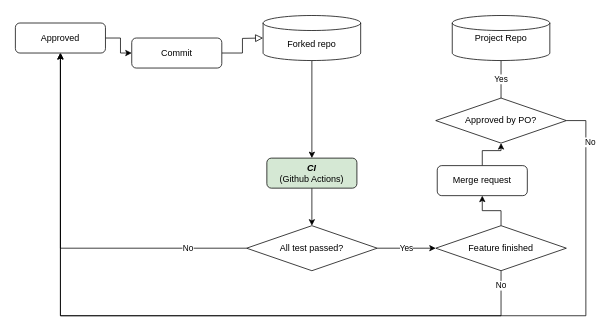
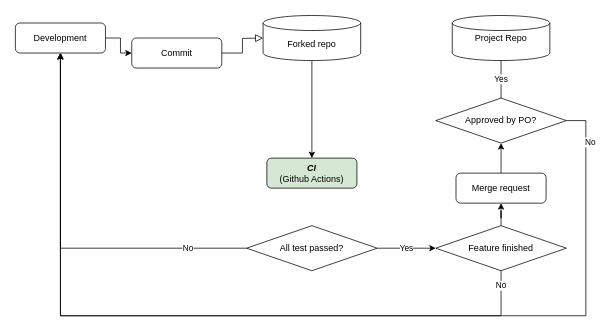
(60, 38) -> (60, 38)
(482, 180) -> (501, 188)
(312, 219) -> none
